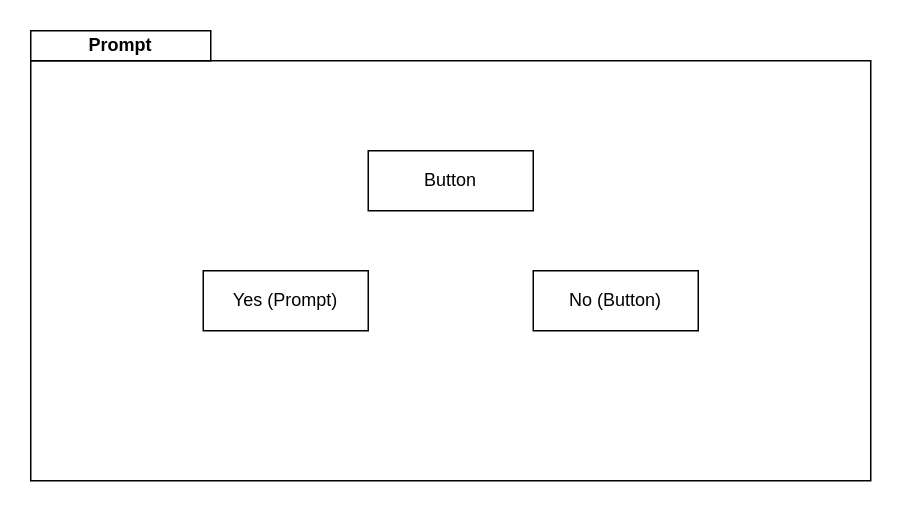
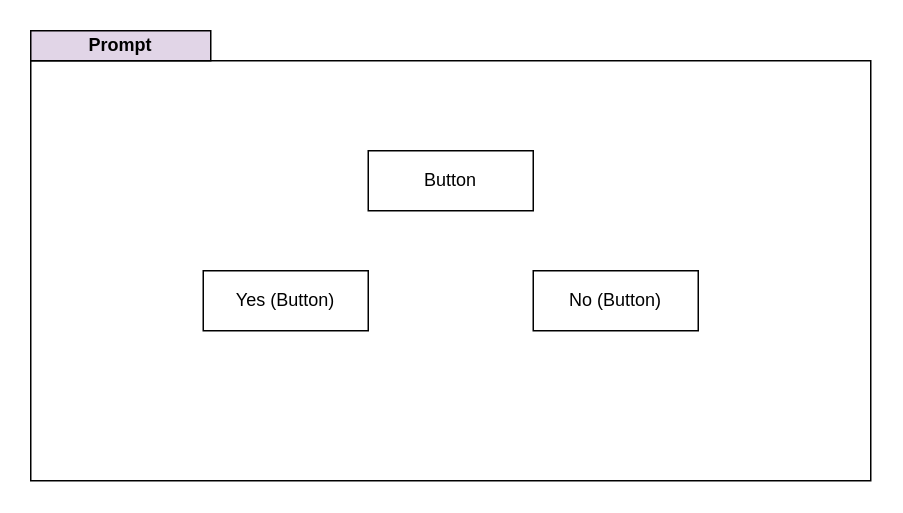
(121, 46) -> (121, 46)
(286, 301) -> (286, 301)
